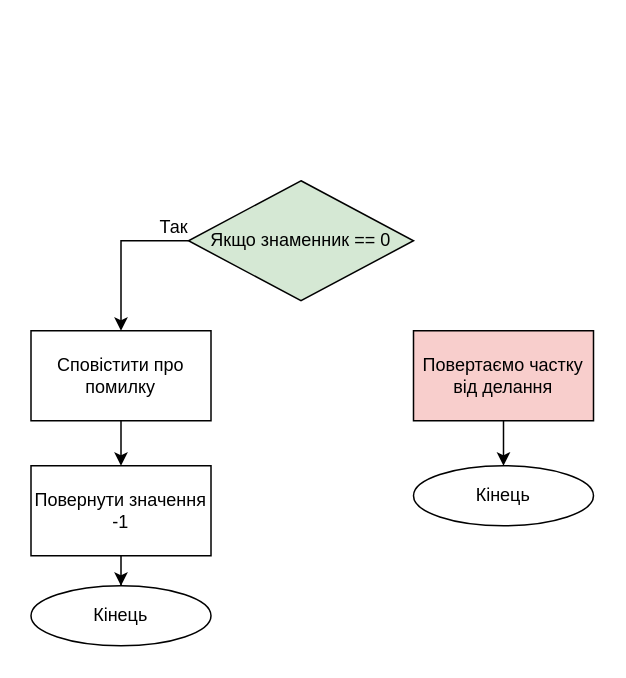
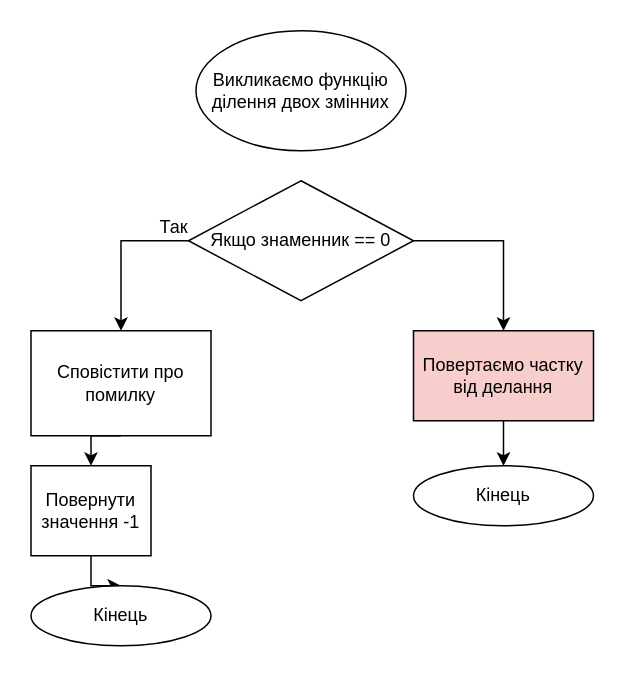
none -> (301, 91)
(301, 241) -> (301, 241)
none -> (498, 241)
(121, 376) -> (121, 383)
(121, 511) -> (91, 511)
